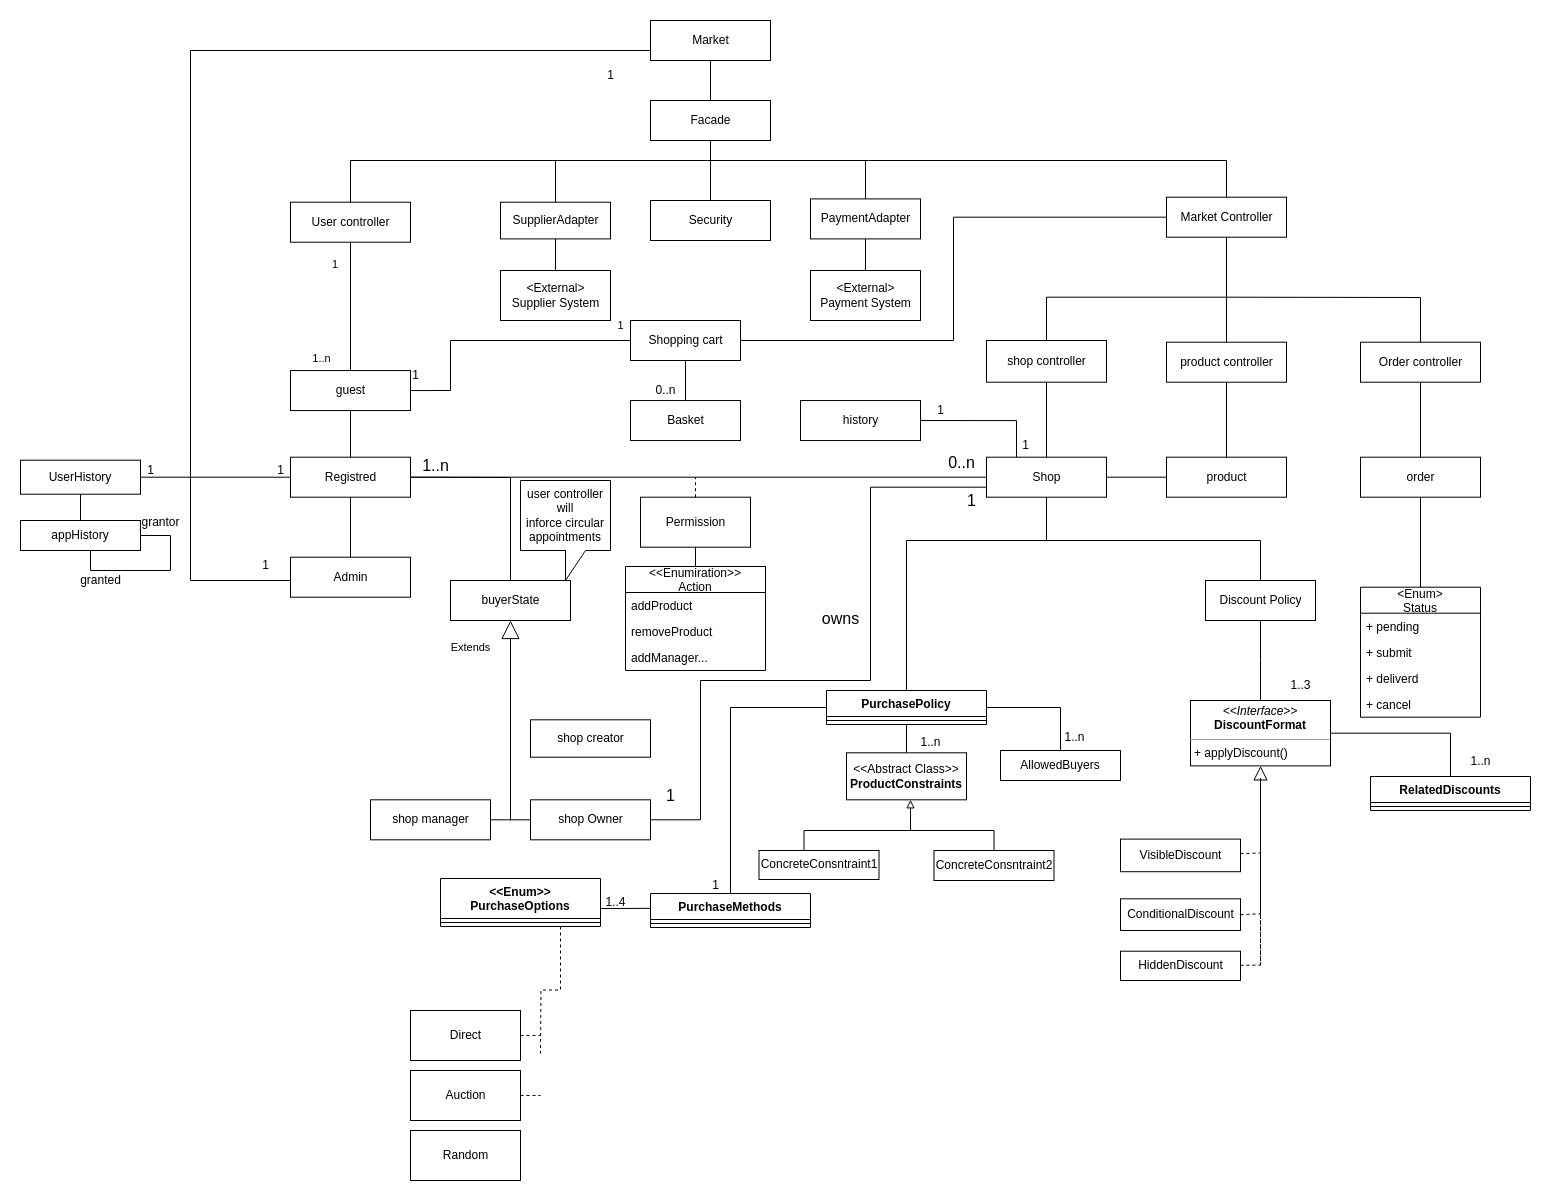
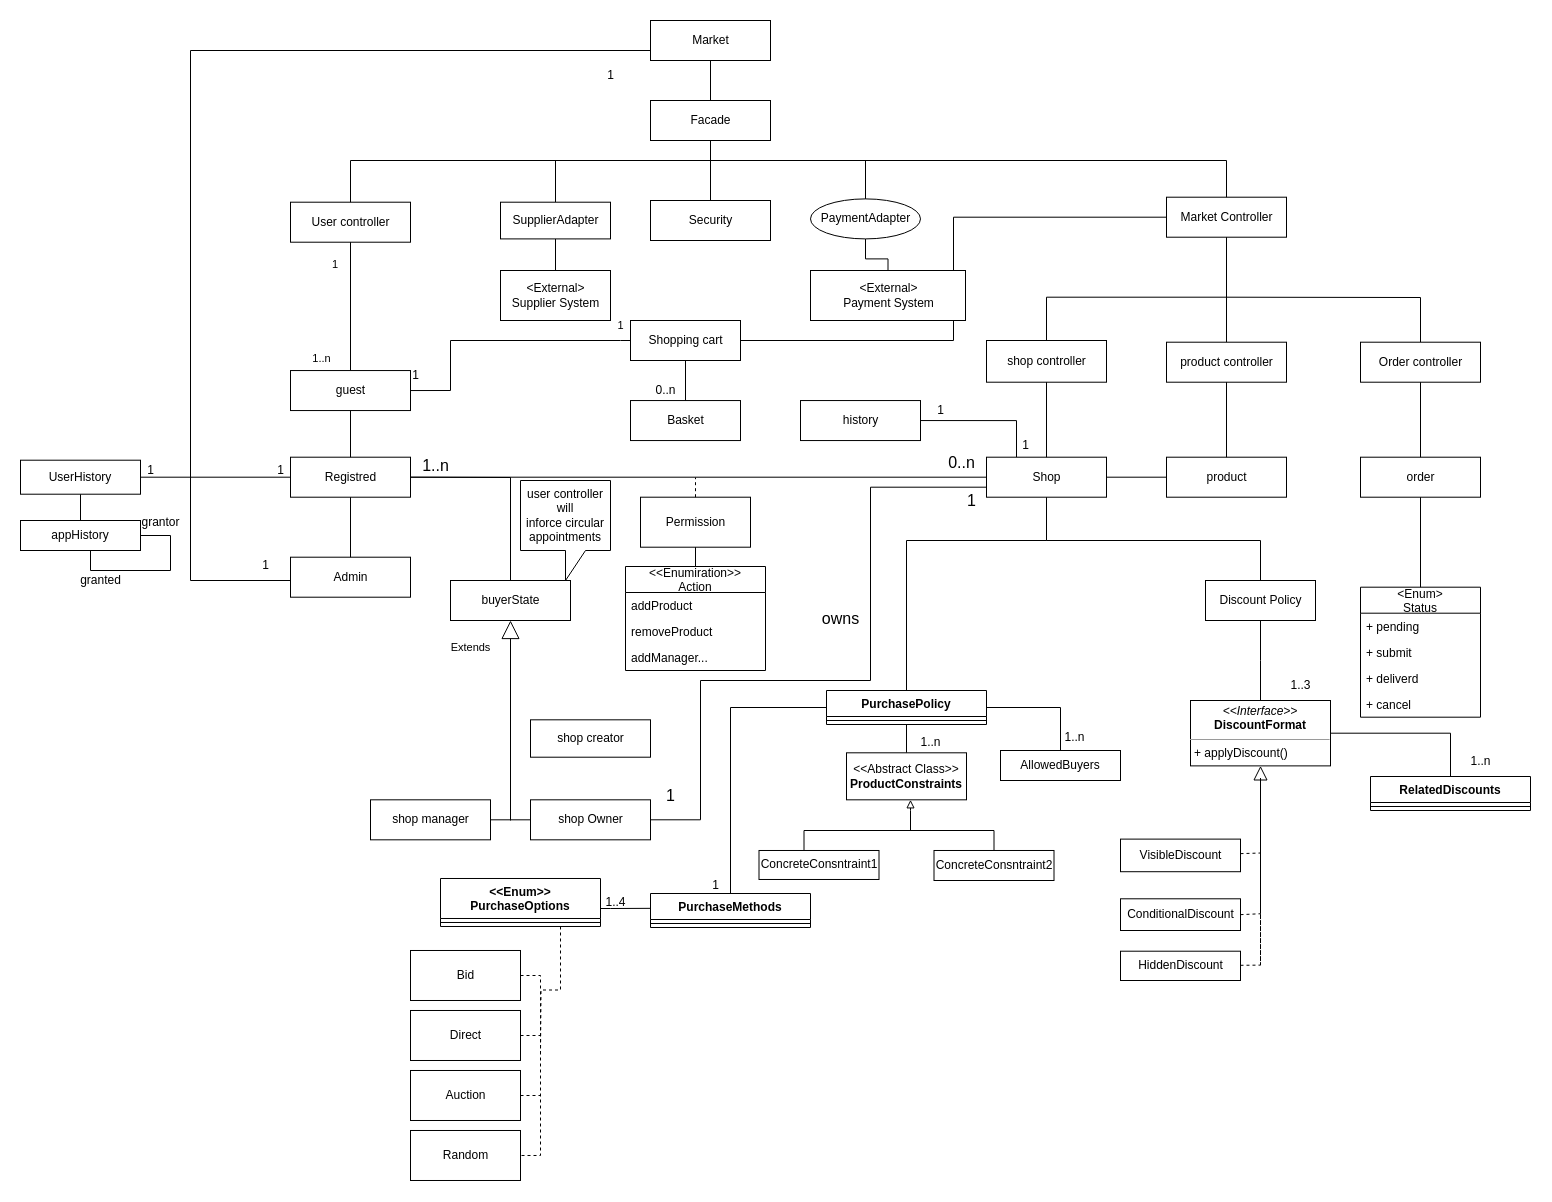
(866, 219) -> (866, 219)
(866, 296) -> (888, 296)
none -> (466, 975)
none -> (541, 1115)
